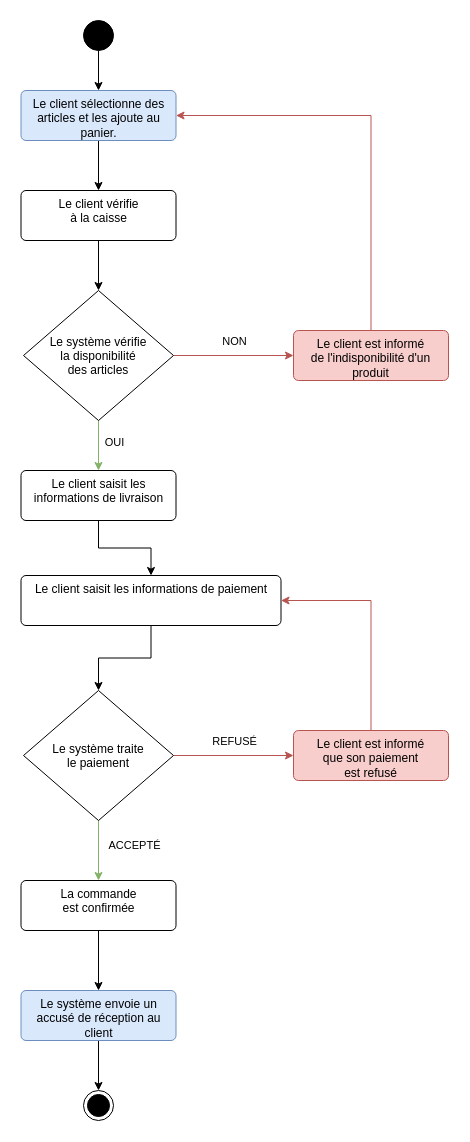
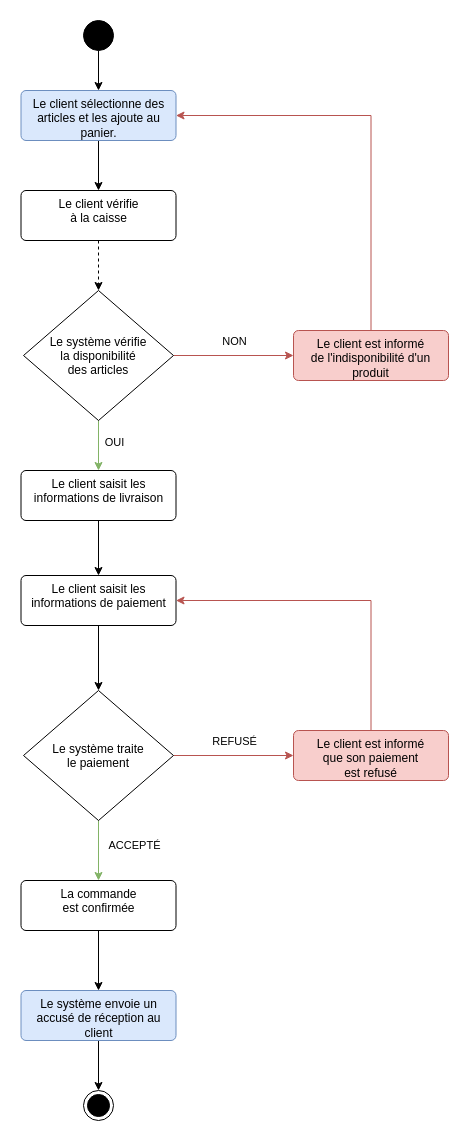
(99, 263) -> (99, 263)
(151, 601) -> (99, 601)
